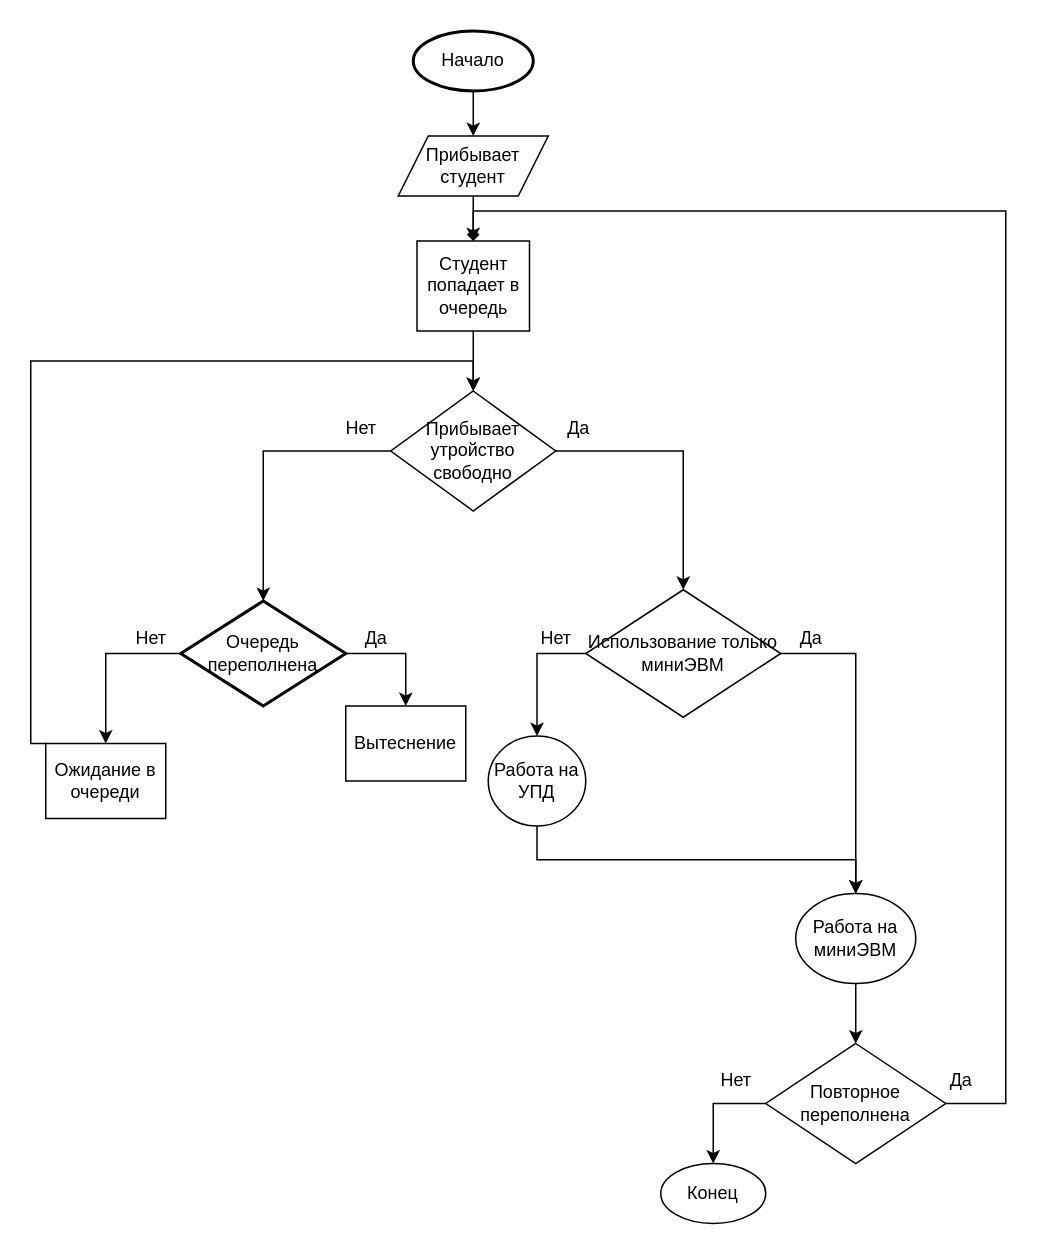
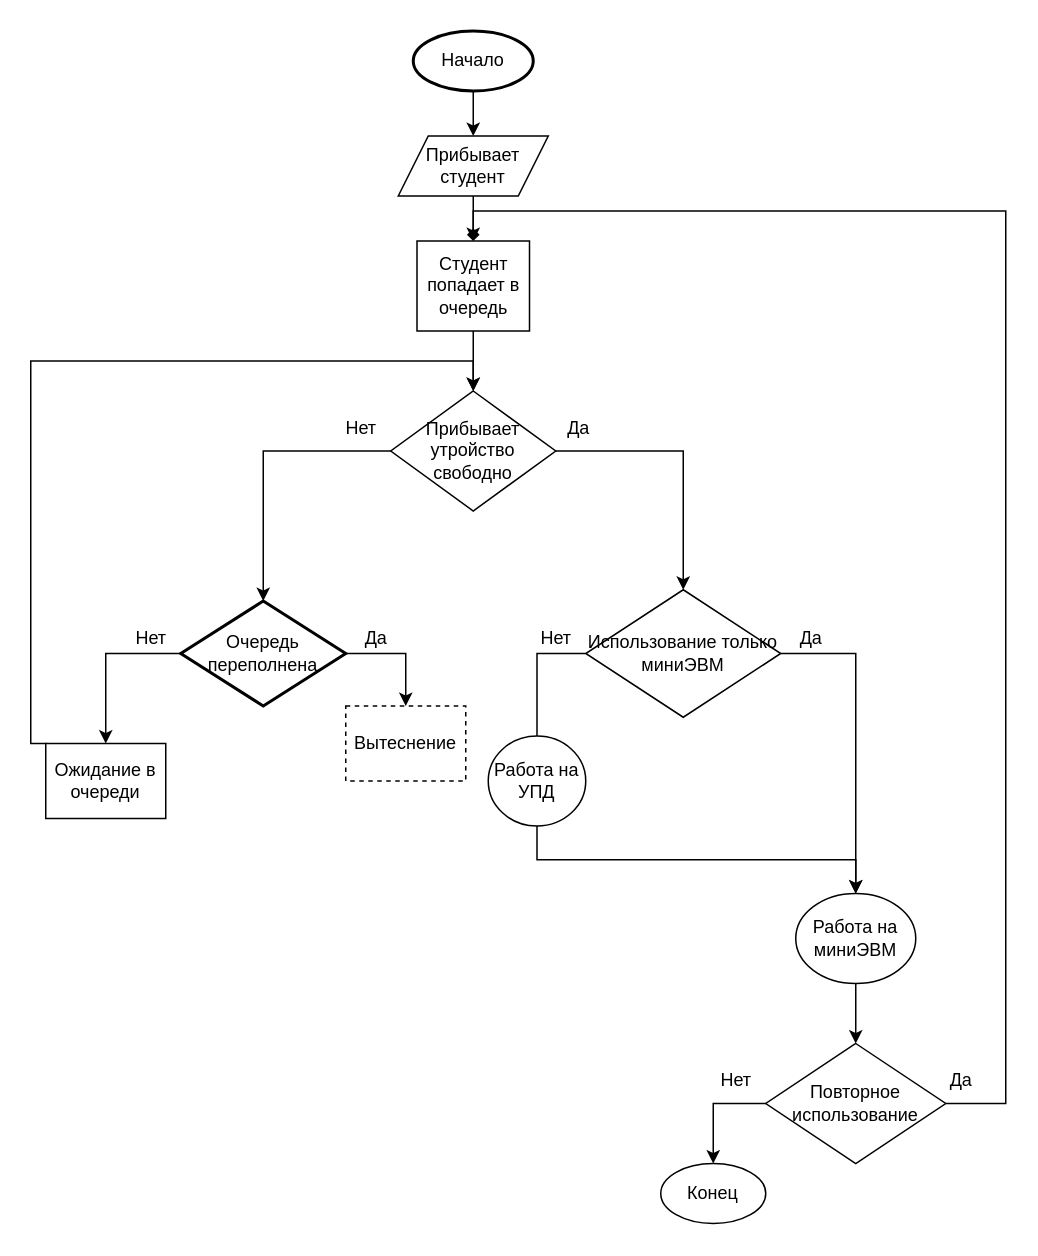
(537, 724) -> (537, 728)
(406, 743) -> (406, 743)
(856, 1103) -> (856, 1103)
